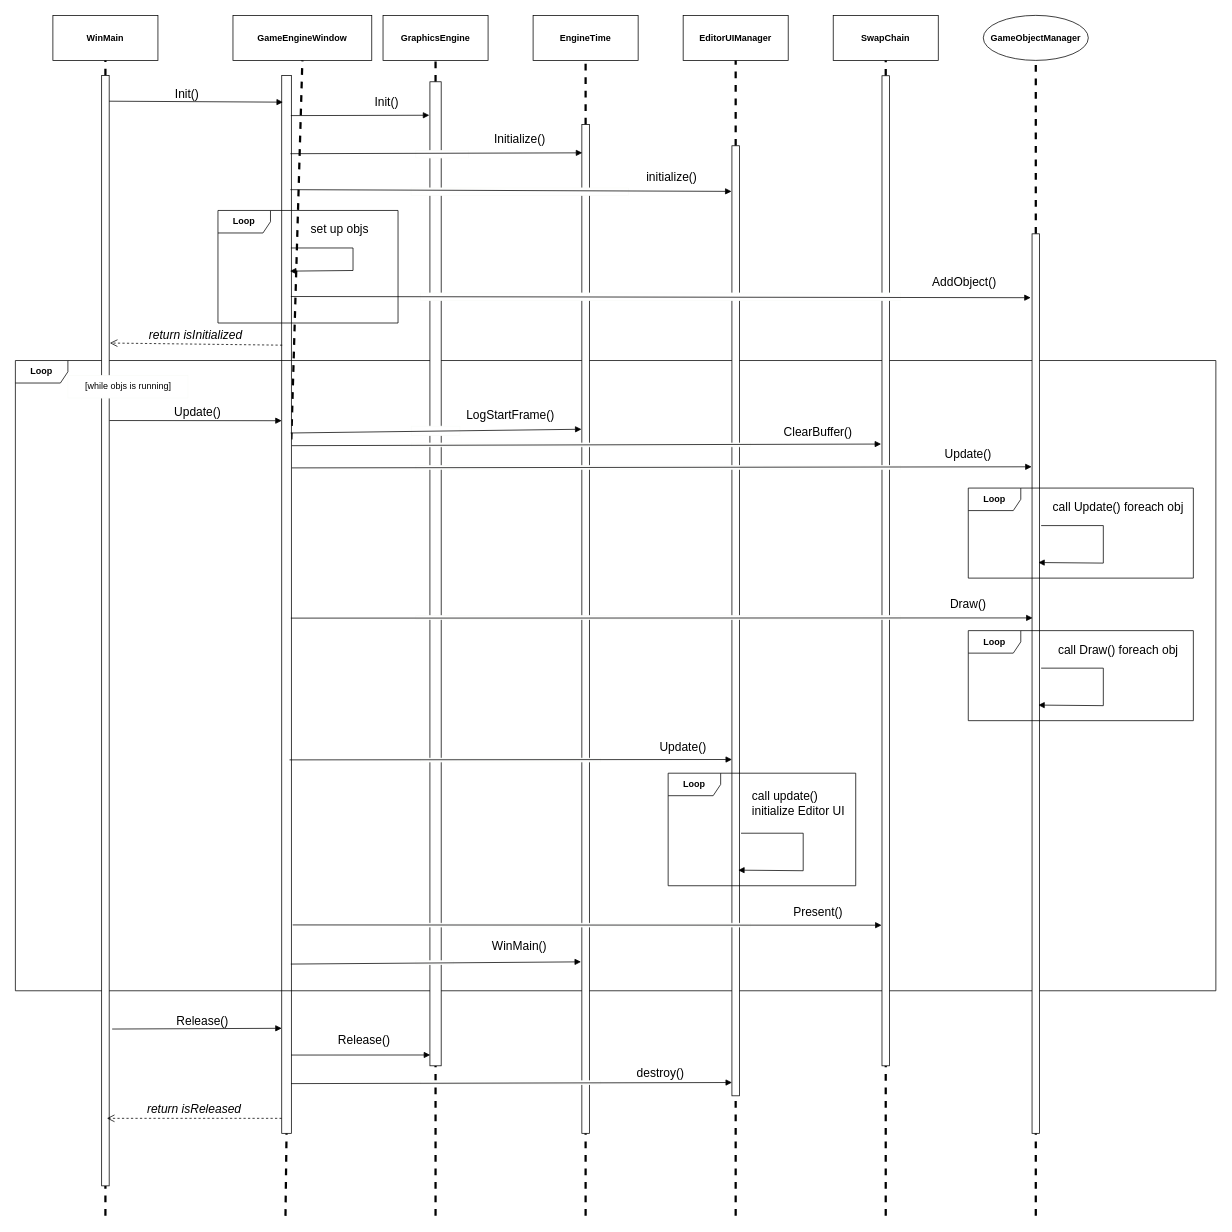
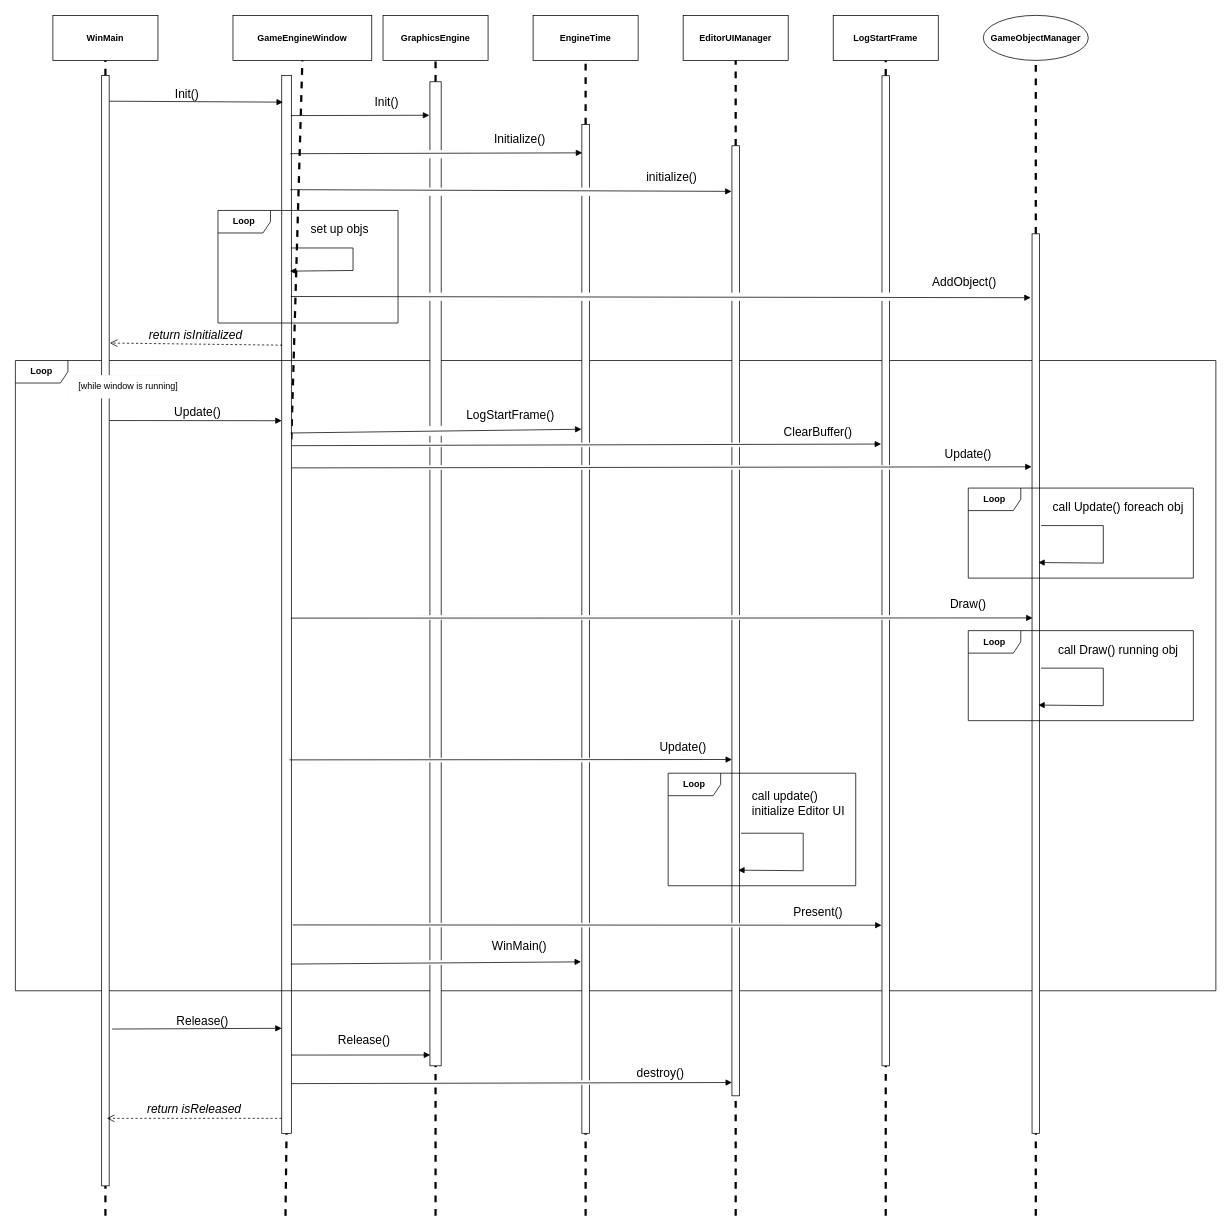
(885, 38) -> (885, 38)
(128, 386) -> (128, 386)
(1118, 649) -> (1118, 649)
